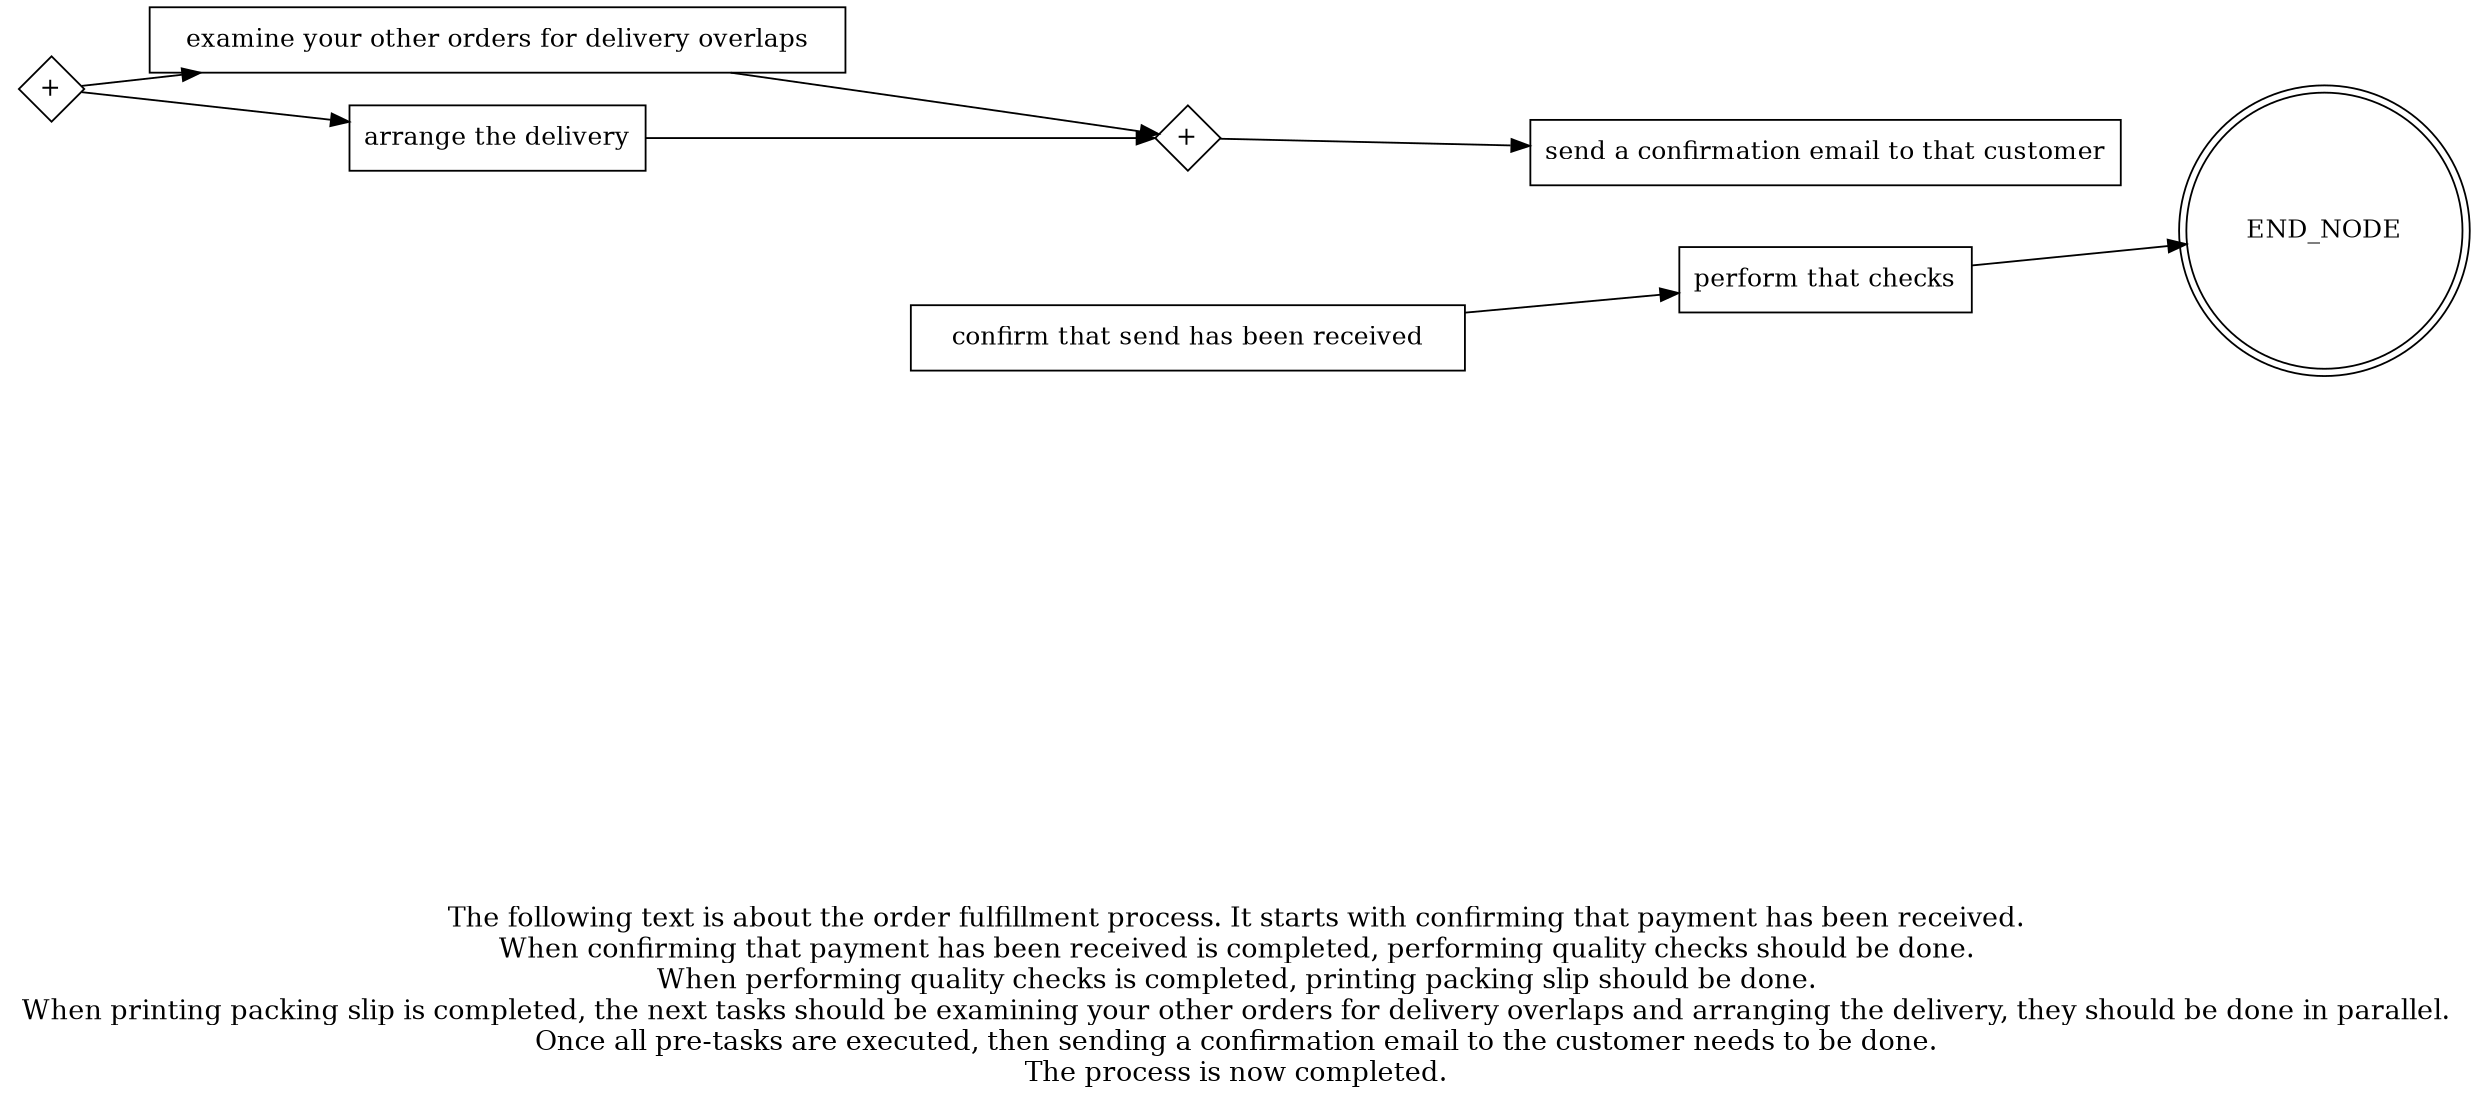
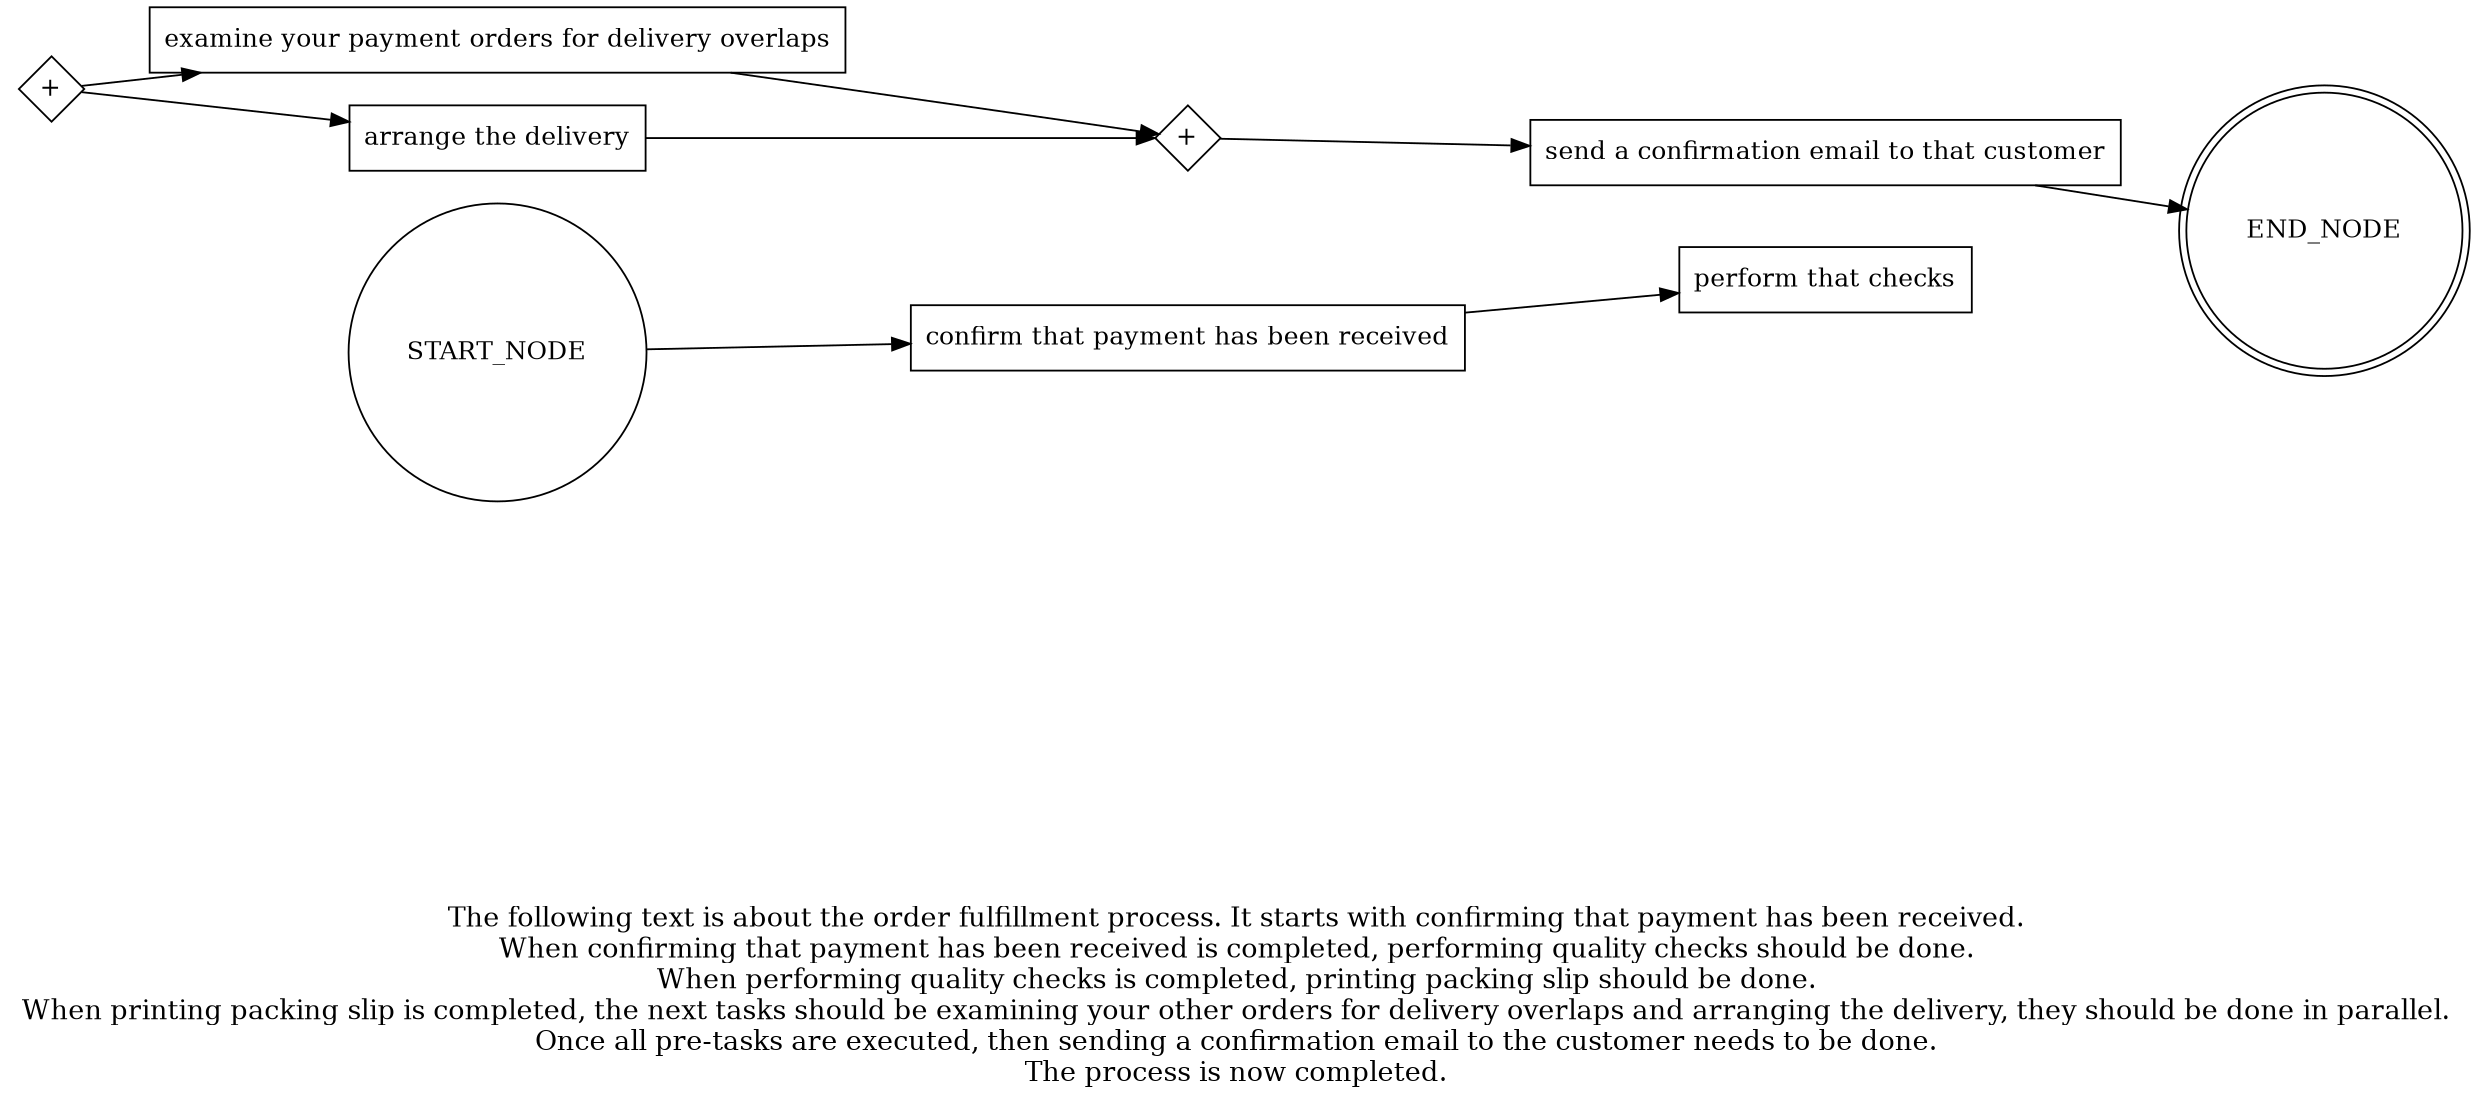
(498, 40) -> (498, 40)
(2070, 256) -> (2102, 196)
(1188, 338) -> (1188, 338)
none -> (498, 352)
